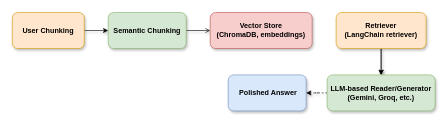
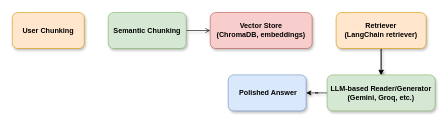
(94, 30) -> none
(315, 93) -> (315, 93)
